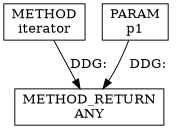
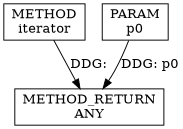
(135, 29) -> (135, 29)
(150, 64) -> (150, 64)
